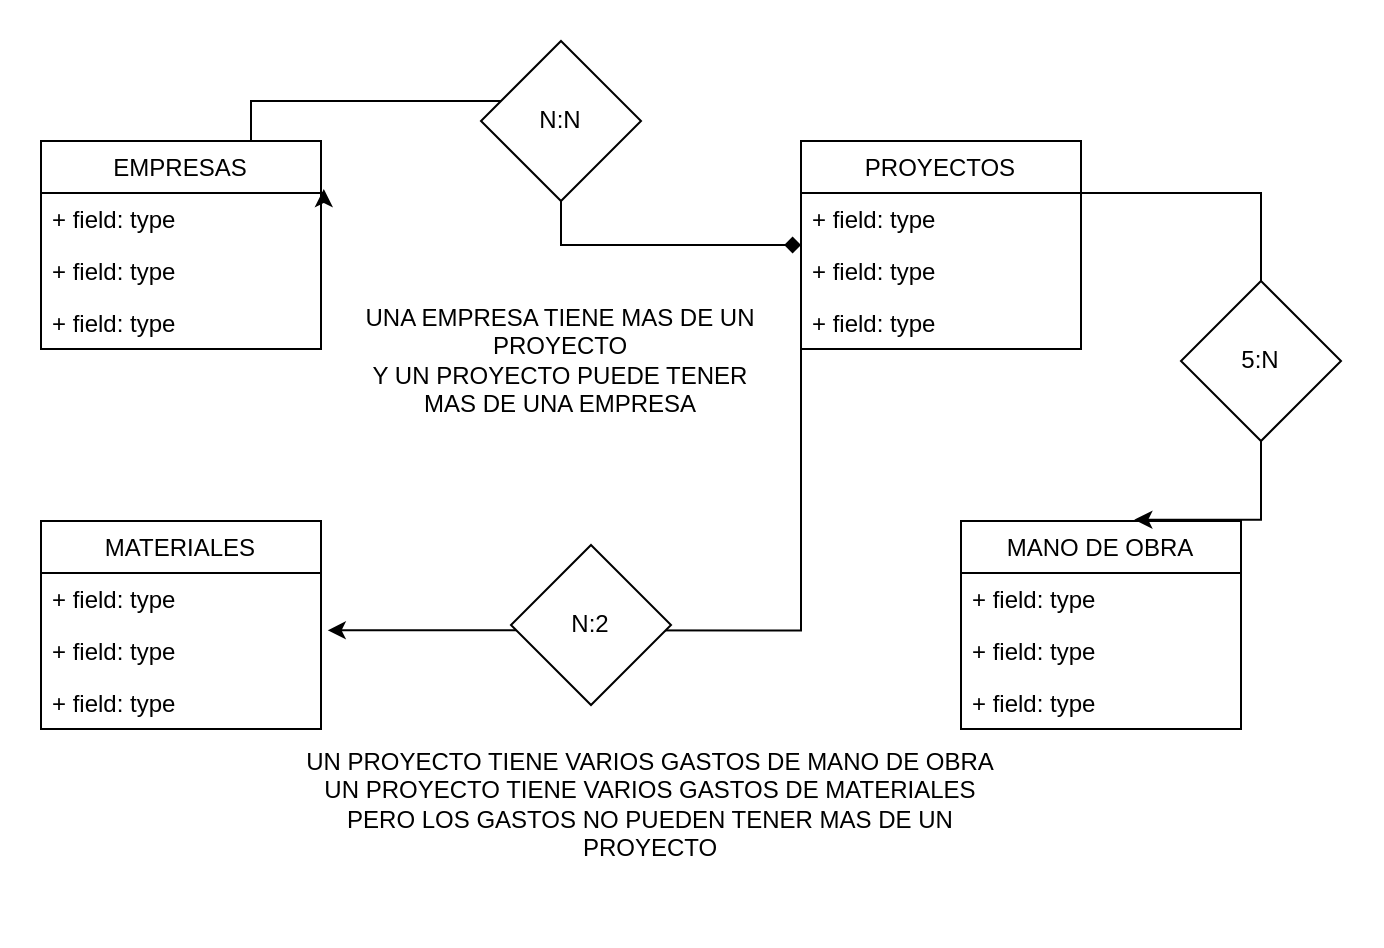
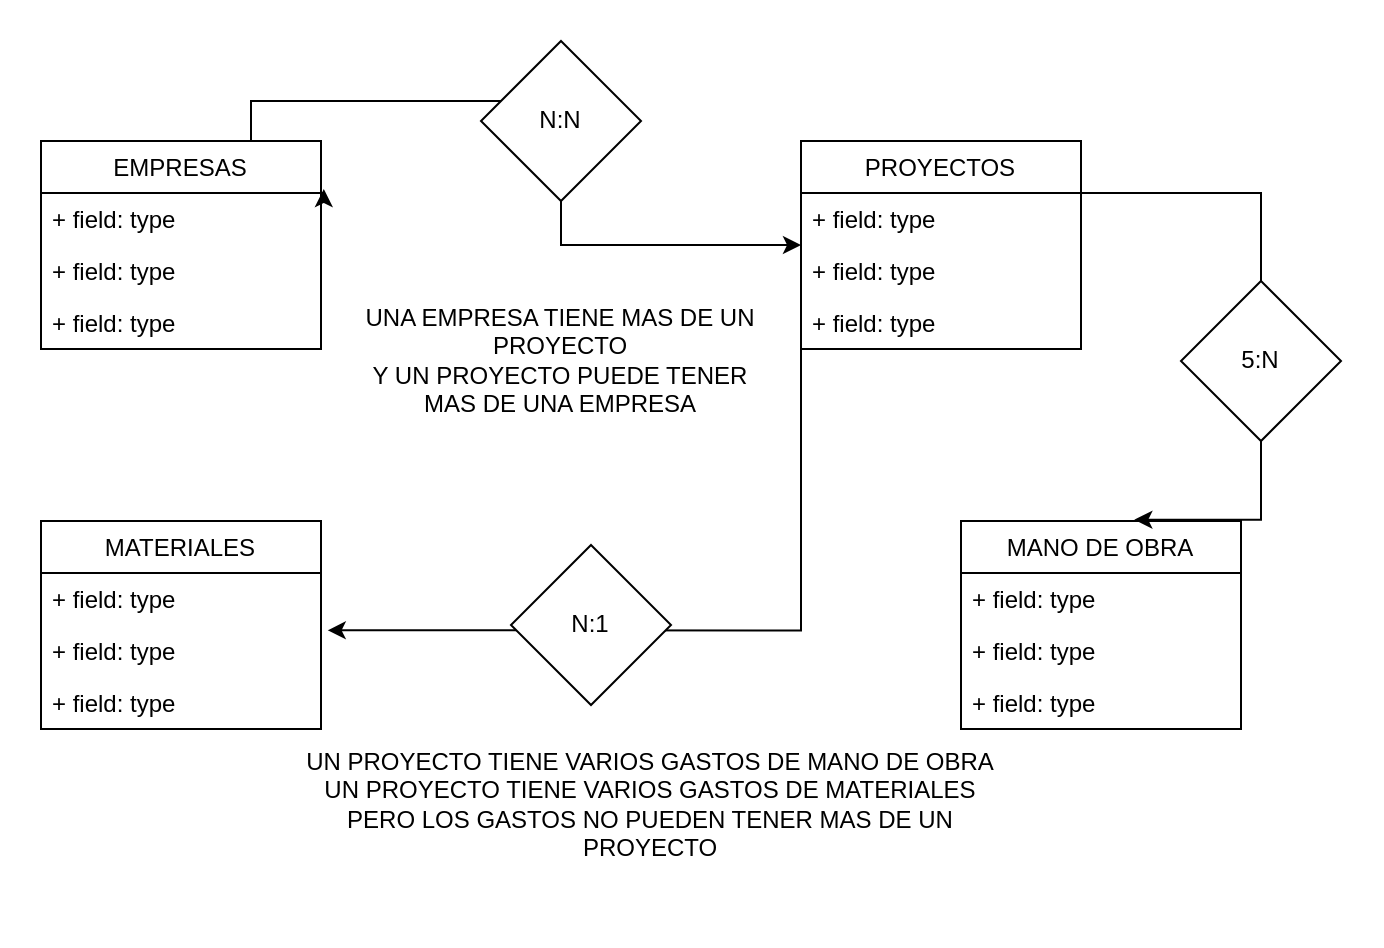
(784, 245) -> (785, 245)
(591, 625) -> (591, 625)
